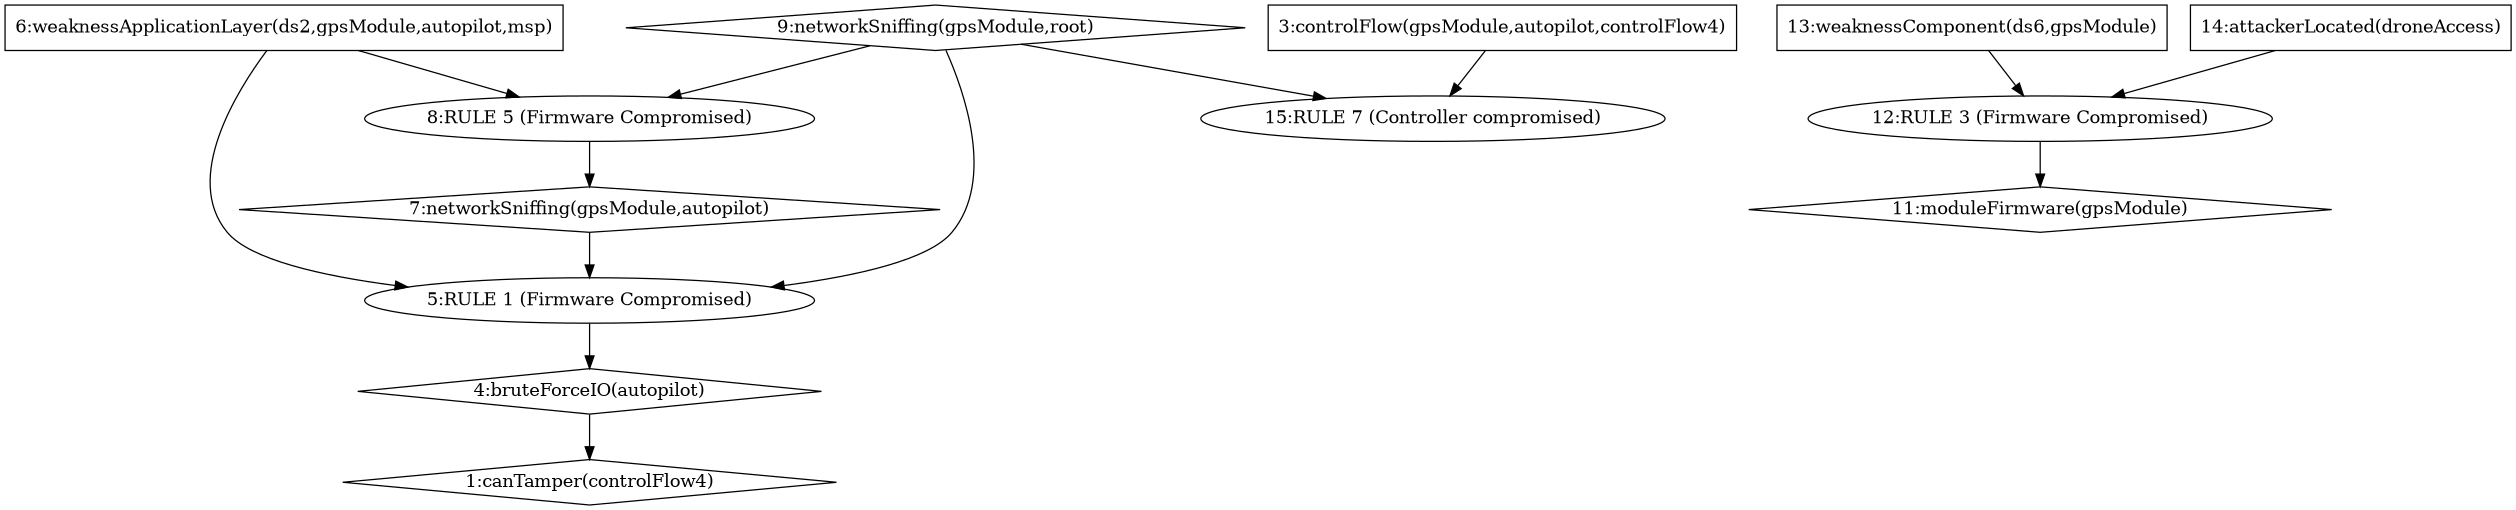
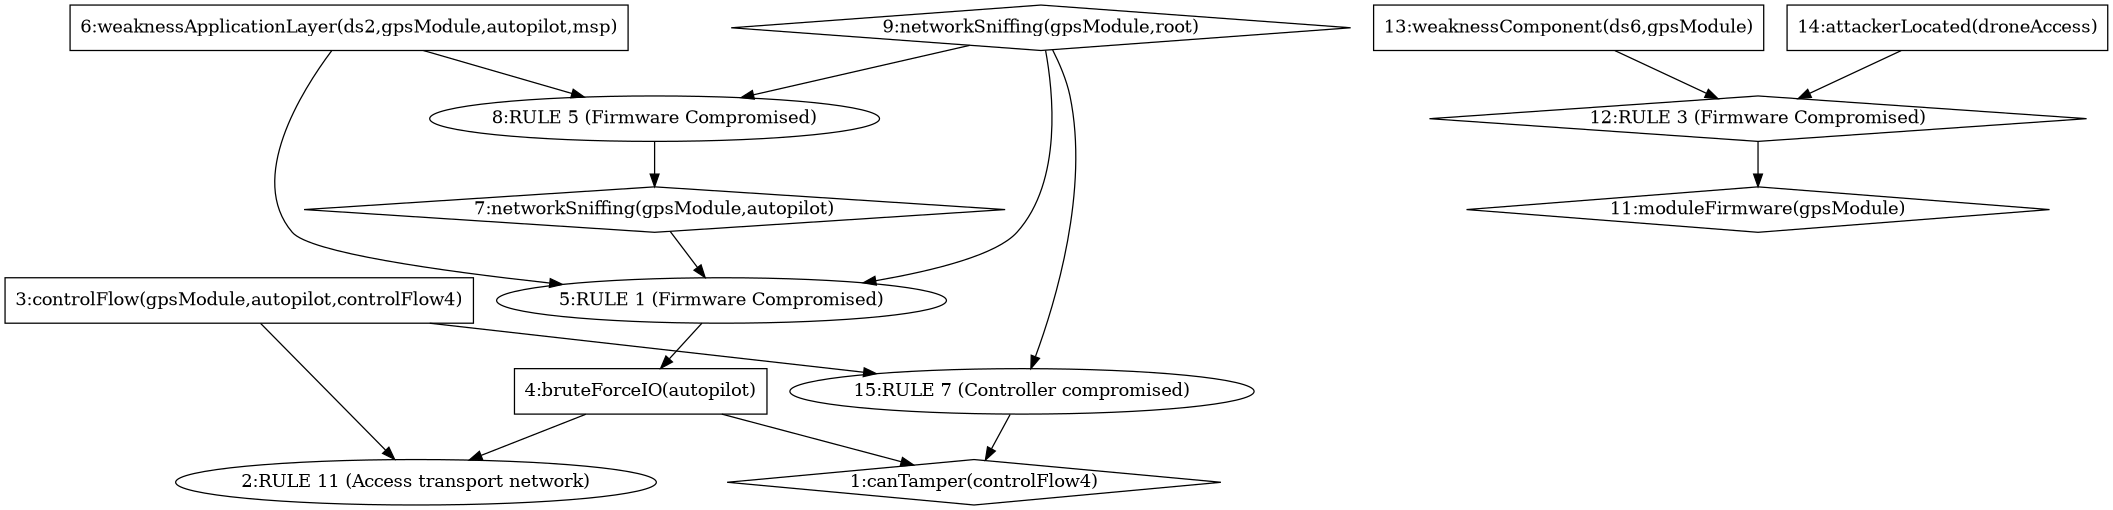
(2040, 119) -> (1758, 119)
(590, 391) -> (641, 391)
none -> (1001, 432)
none -> (416, 482)
